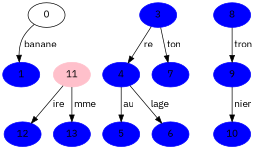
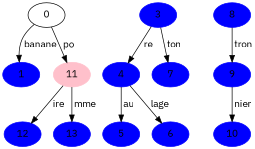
none -> (58, 42)
